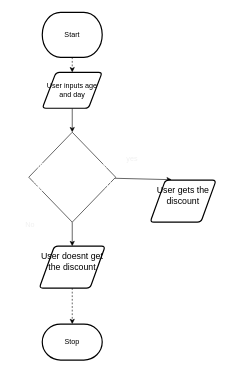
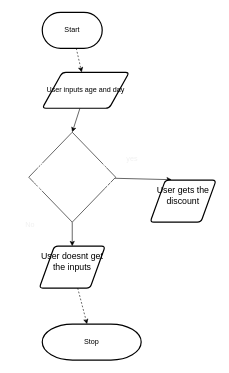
(72, 35) -> (72, 30)
(72, 90) -> (86, 90)
(72, 267) -> (72, 267)
(72, 342) -> (92, 342)
